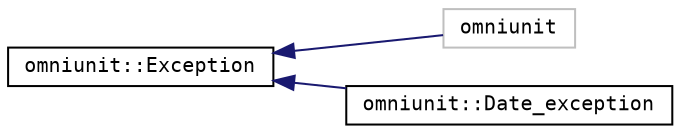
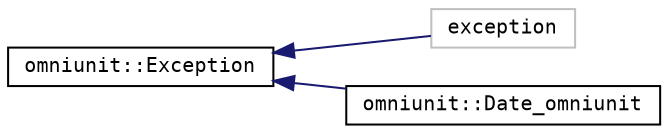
(509, 28) -> (503, 28)
(509, 105) -> (503, 105)
